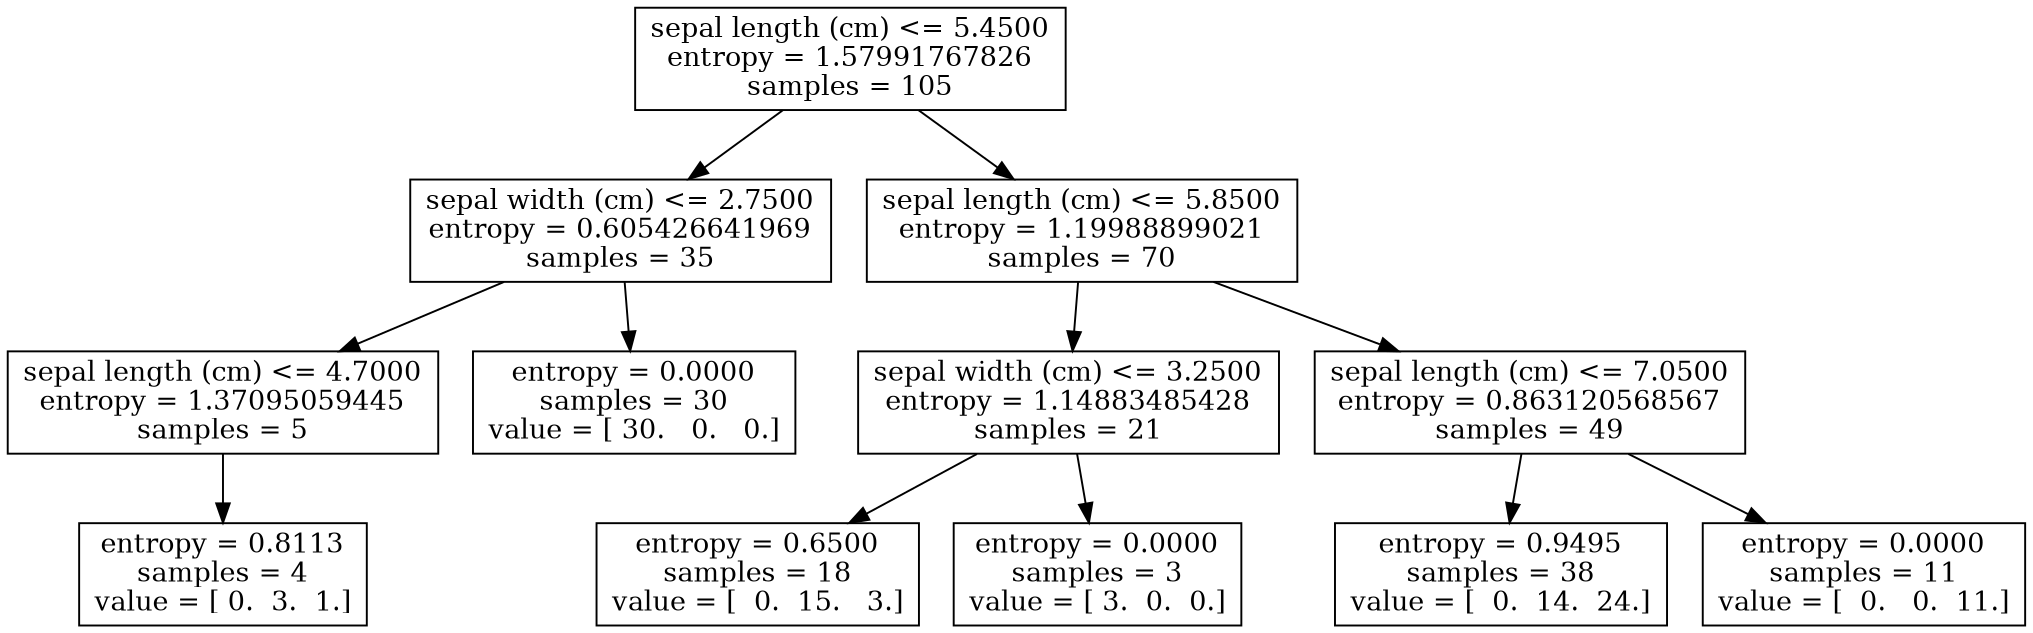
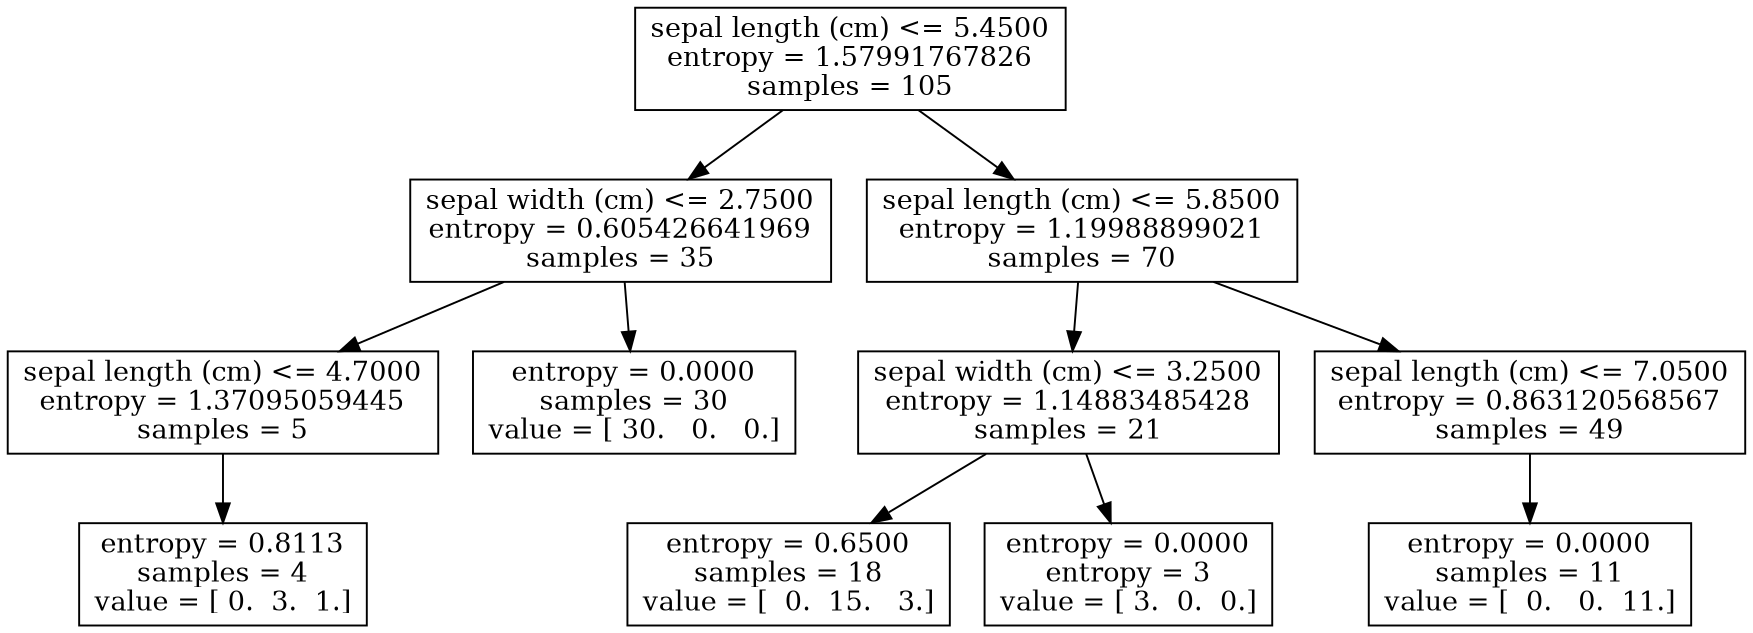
(1098, 574) -> (1128, 574)
(1501, 574) -> none
